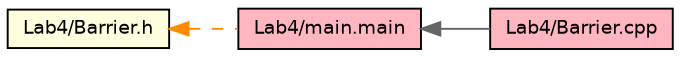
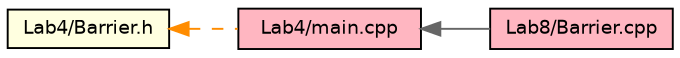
(330, 29) -> (330, 29)
(581, 29) -> (581, 29)
